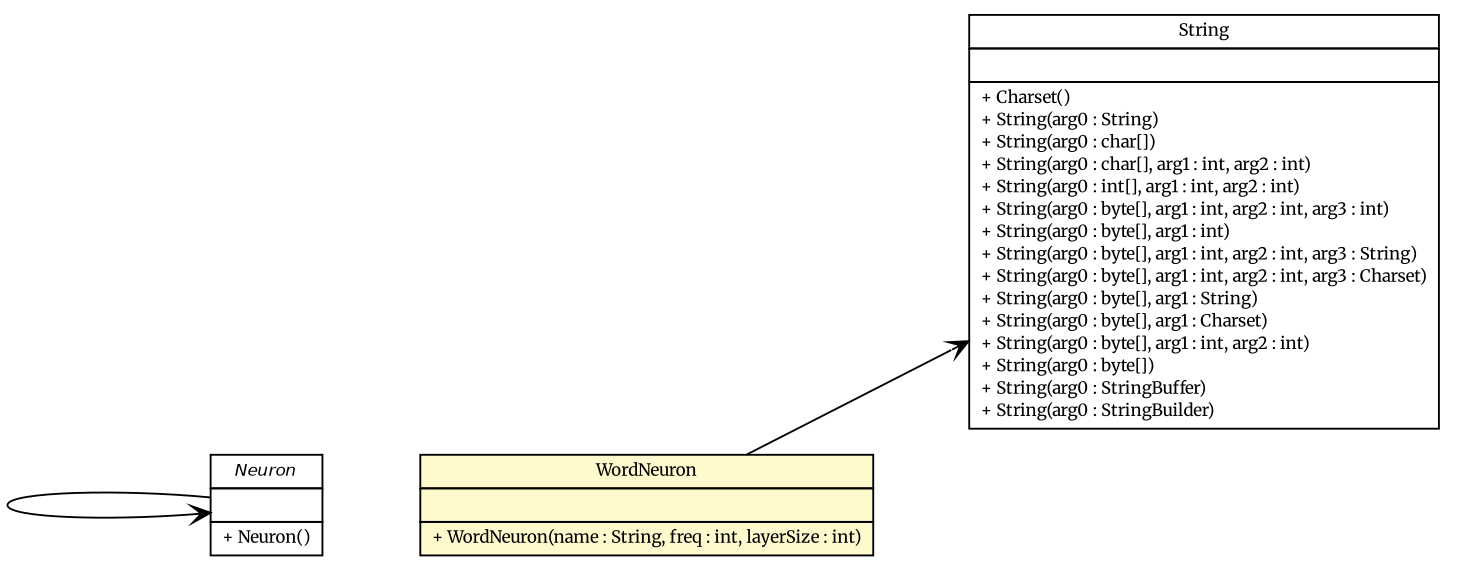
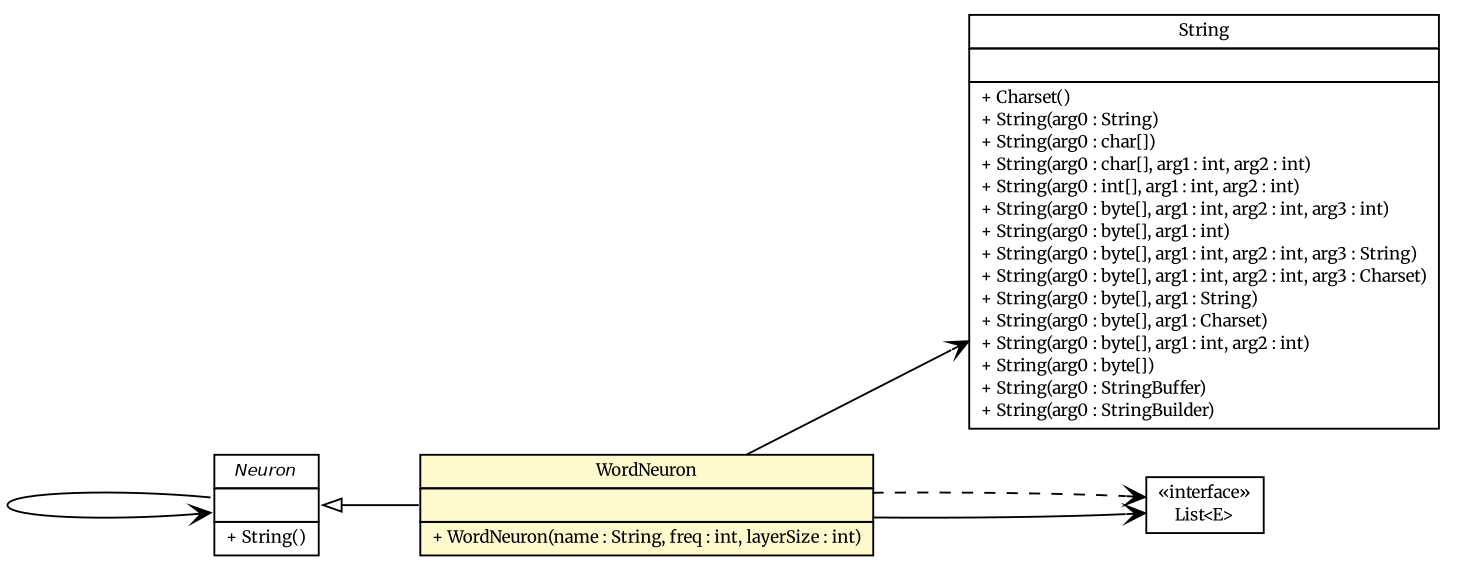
none -> (380, 505)
none -> (1204, 505)
(267, 538) -> (267, 538)
